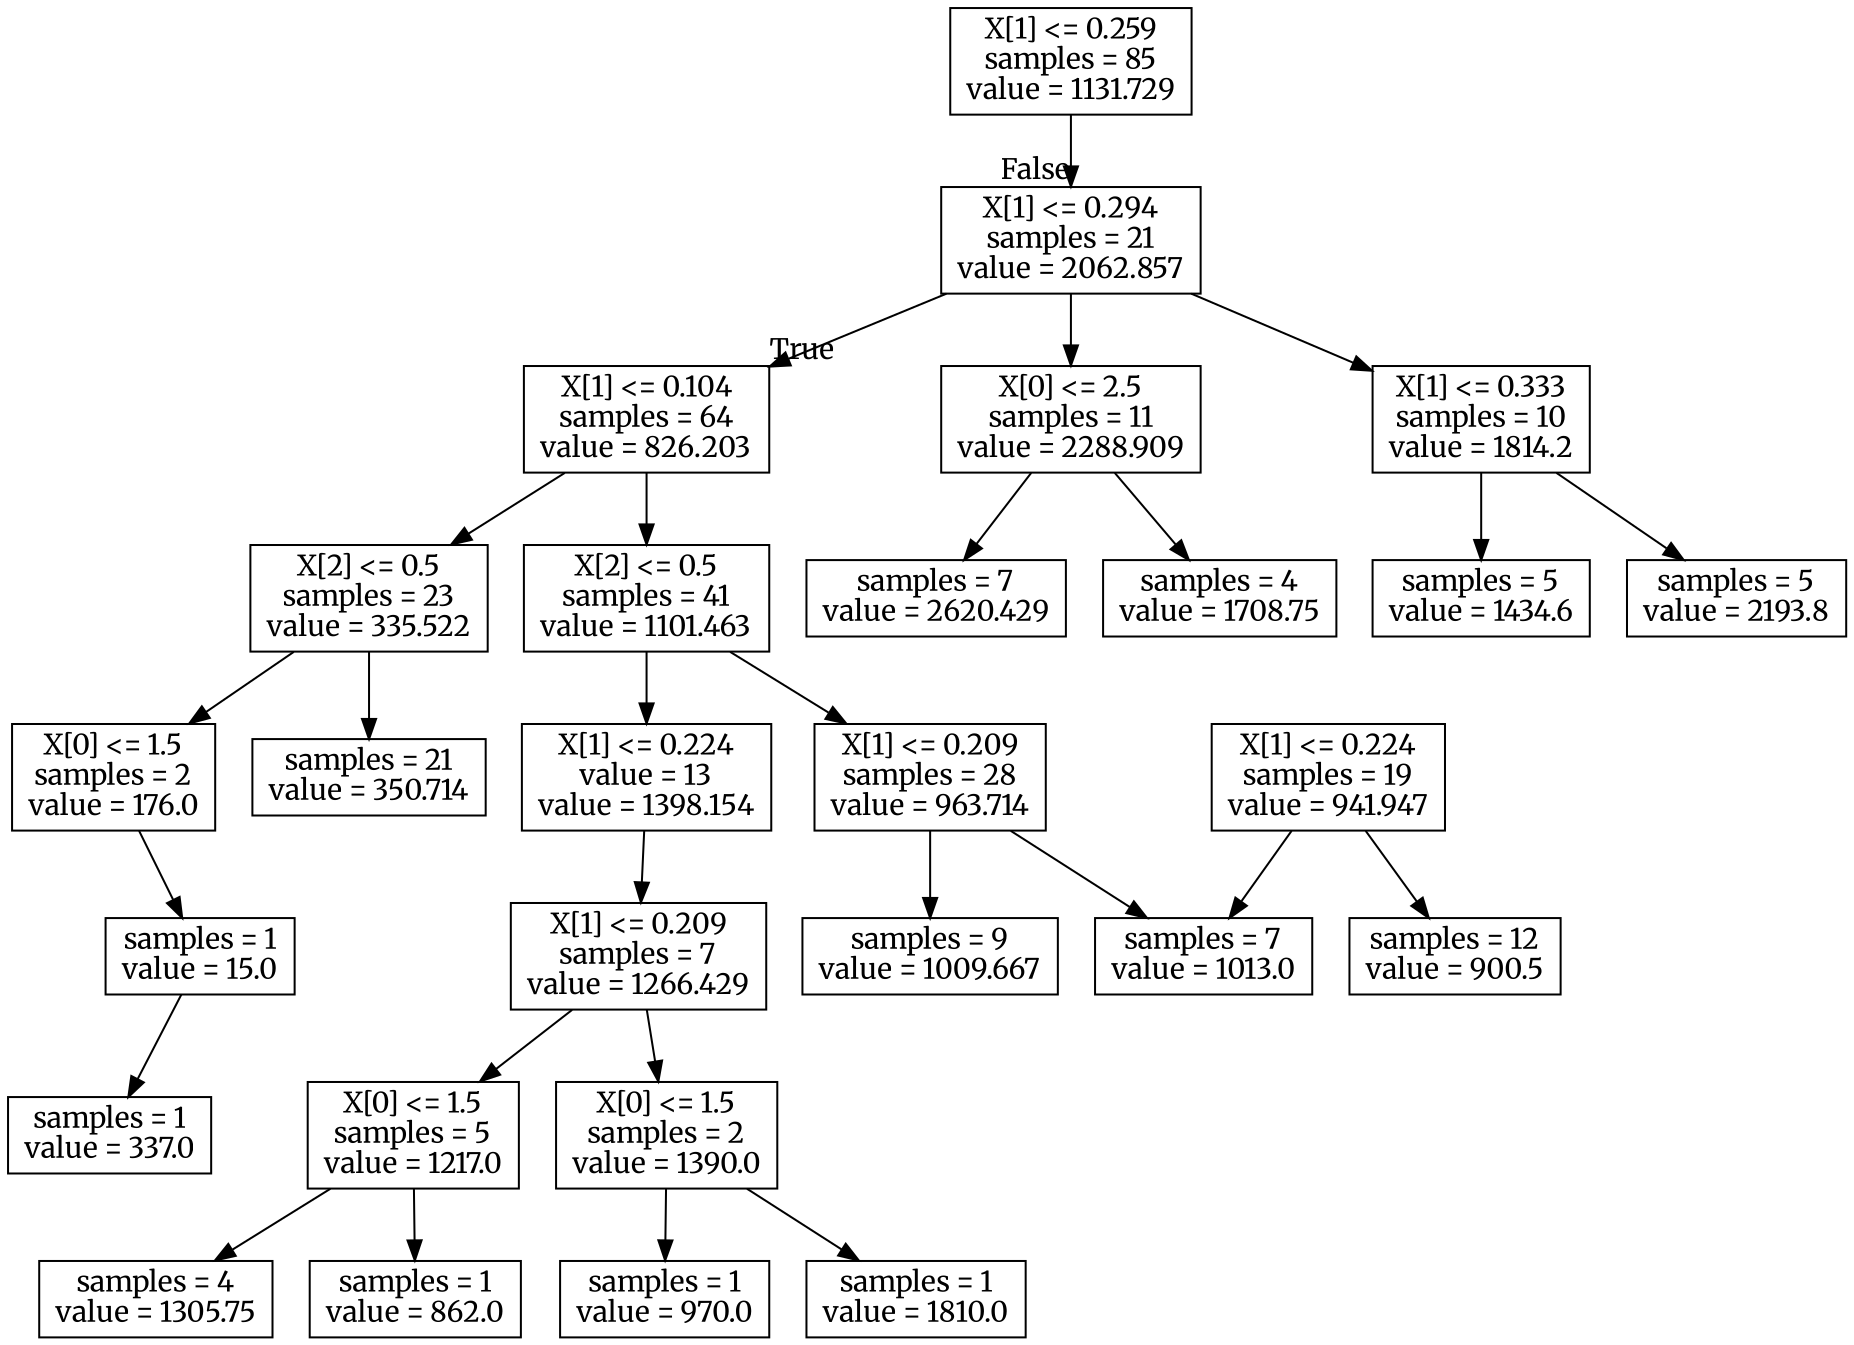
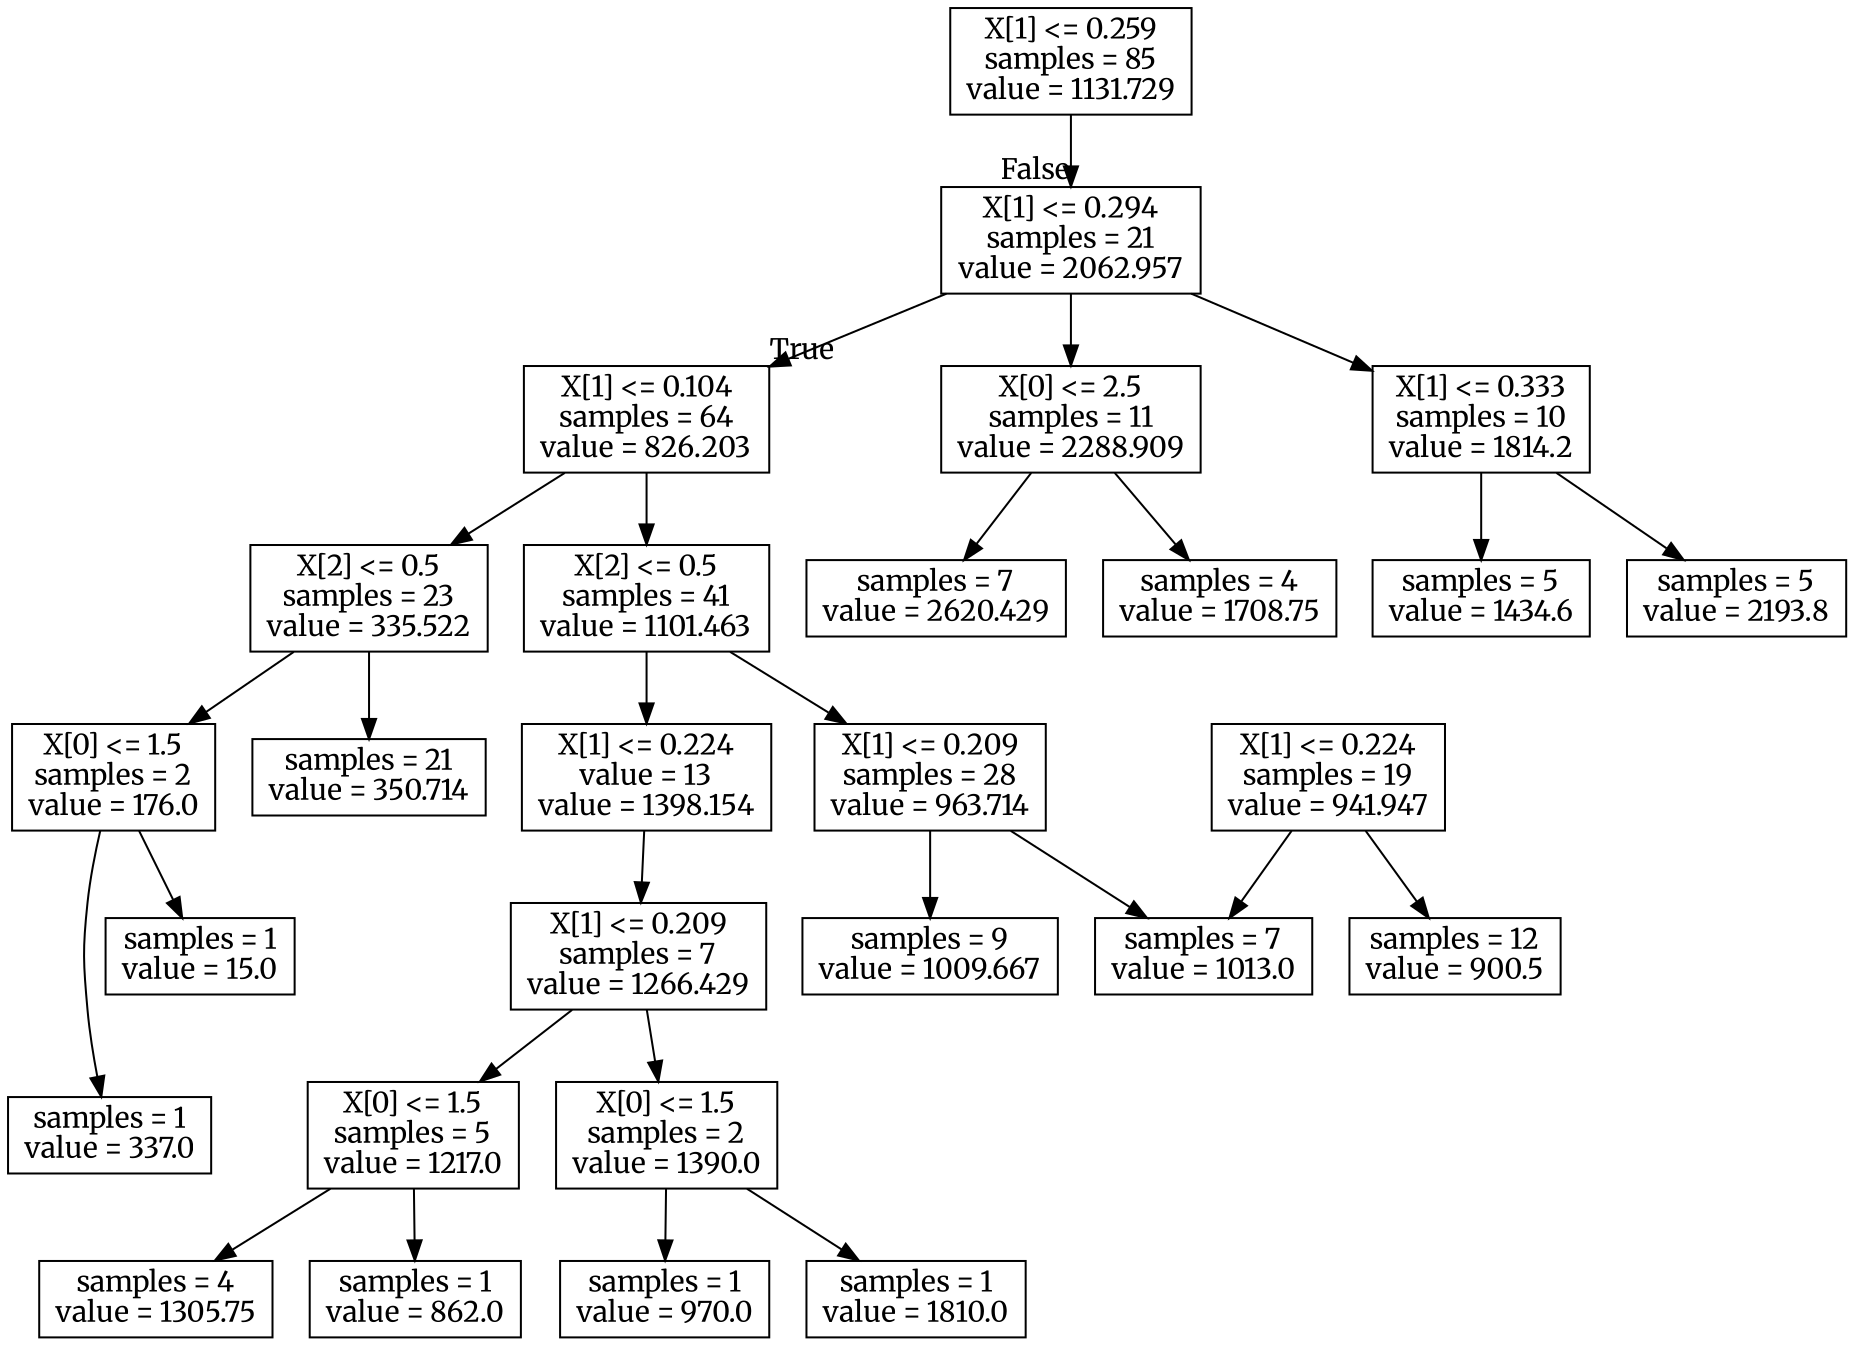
(1071, 240) -> (1071, 240)
(160, 1037) -> (84, 954)
